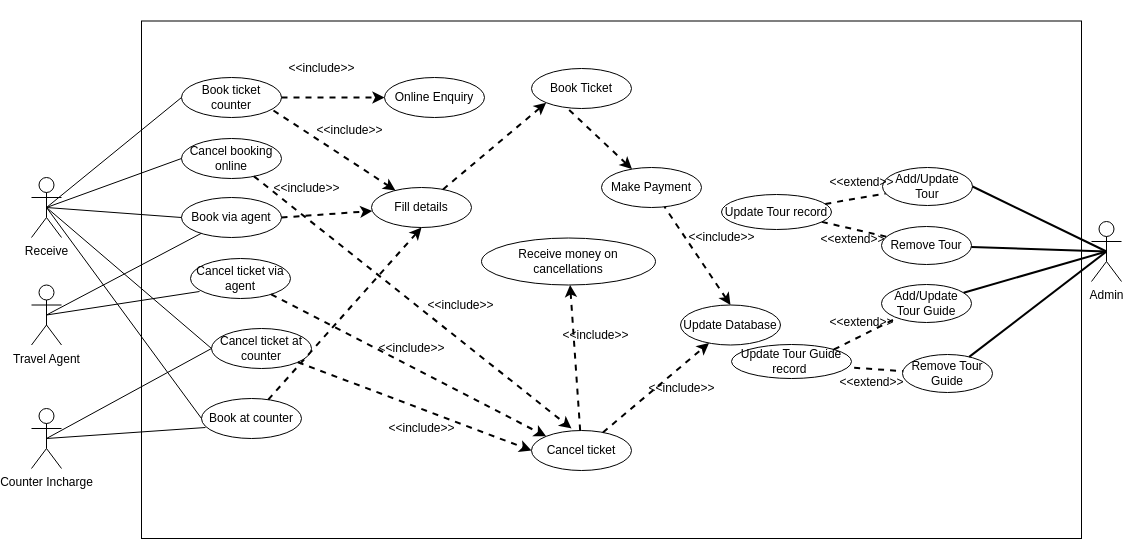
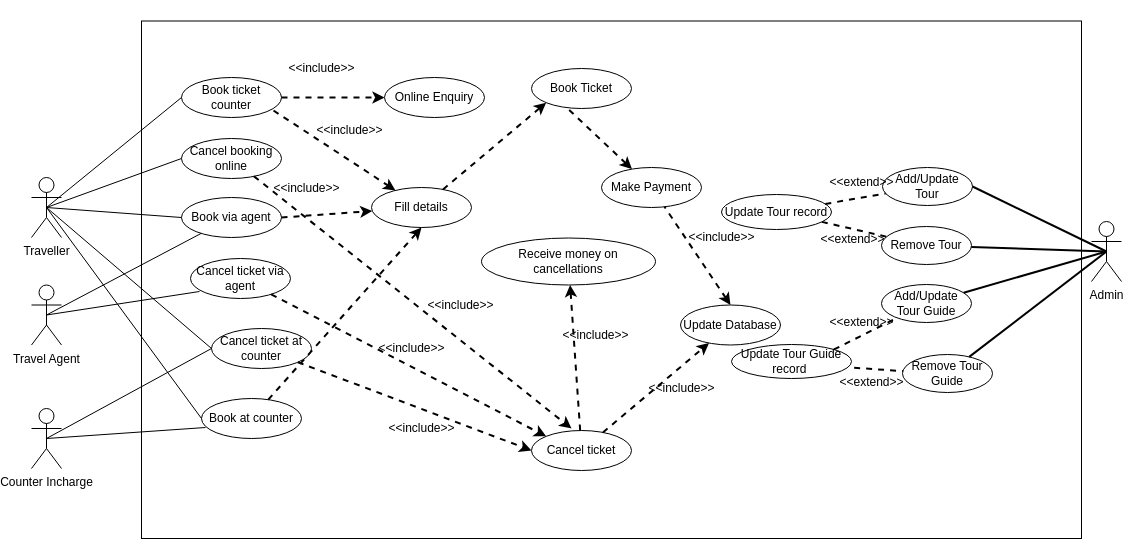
(47, 252) -> (47, 252)
